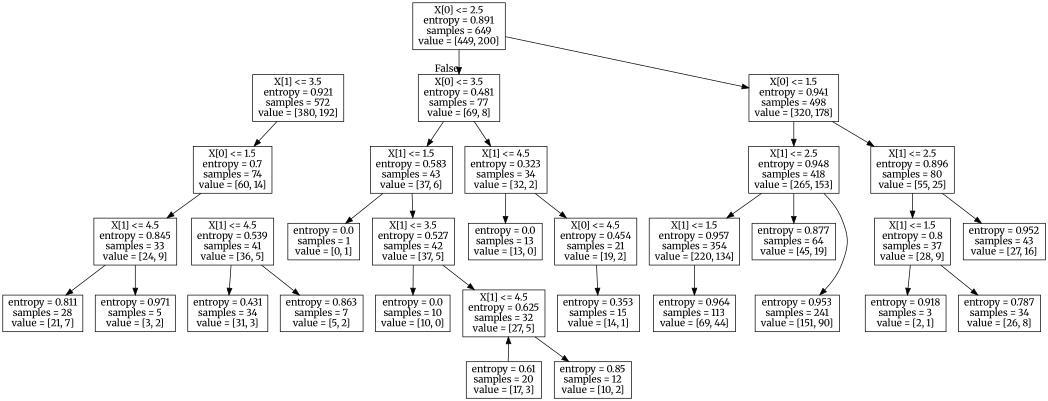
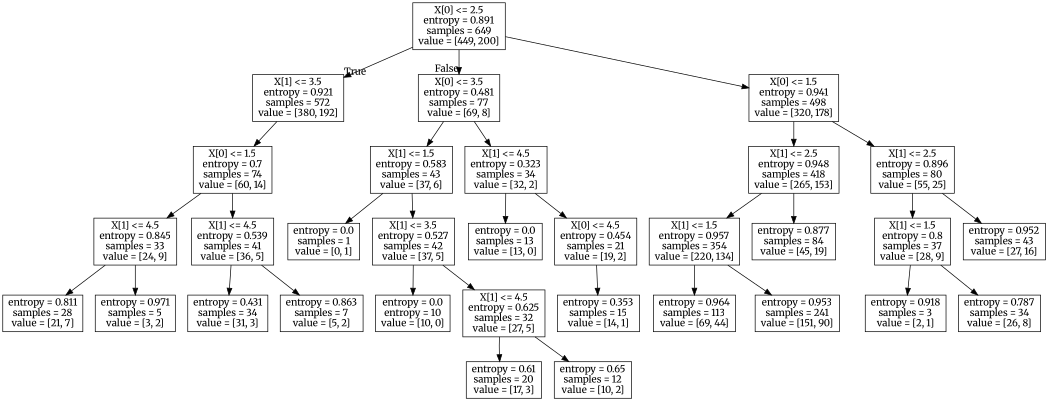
none -> (382, 61)
none -> (233, 202)
(847, 241) -> (747, 278)
(794, 242) -> (794, 242)
(413, 313) -> (413, 313)
(508, 353) -> (499, 346)
(593, 380) -> (593, 380)
